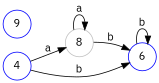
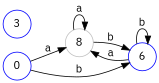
(17, 24) -> (17, 24)
none -> (113, 60)
(17, 66) -> (17, 66)
